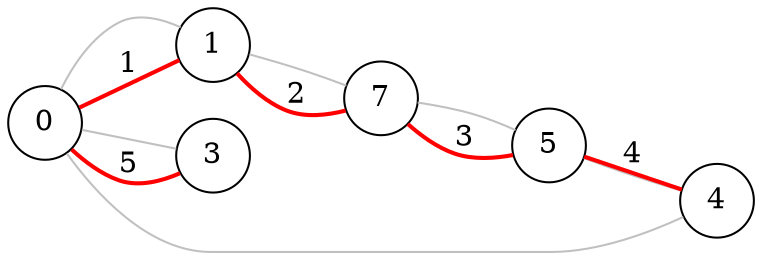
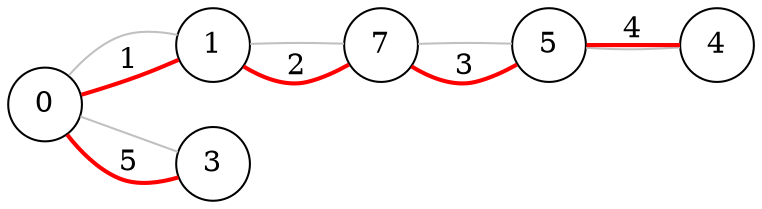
(360, 252) -> none
